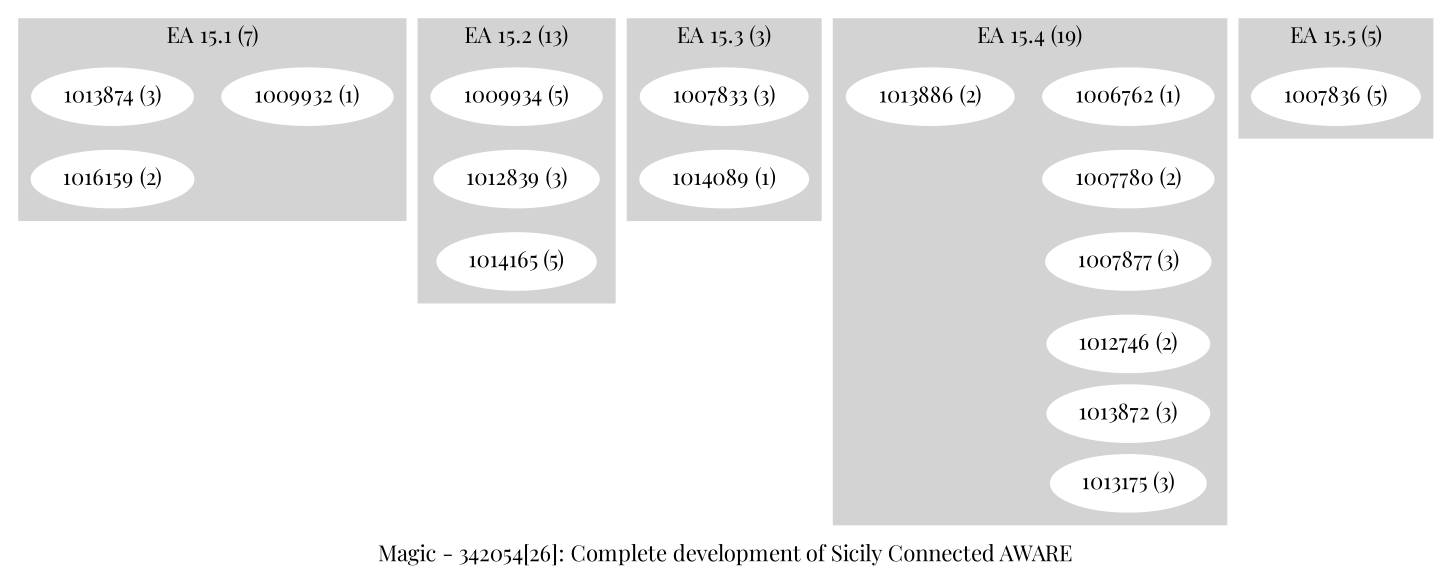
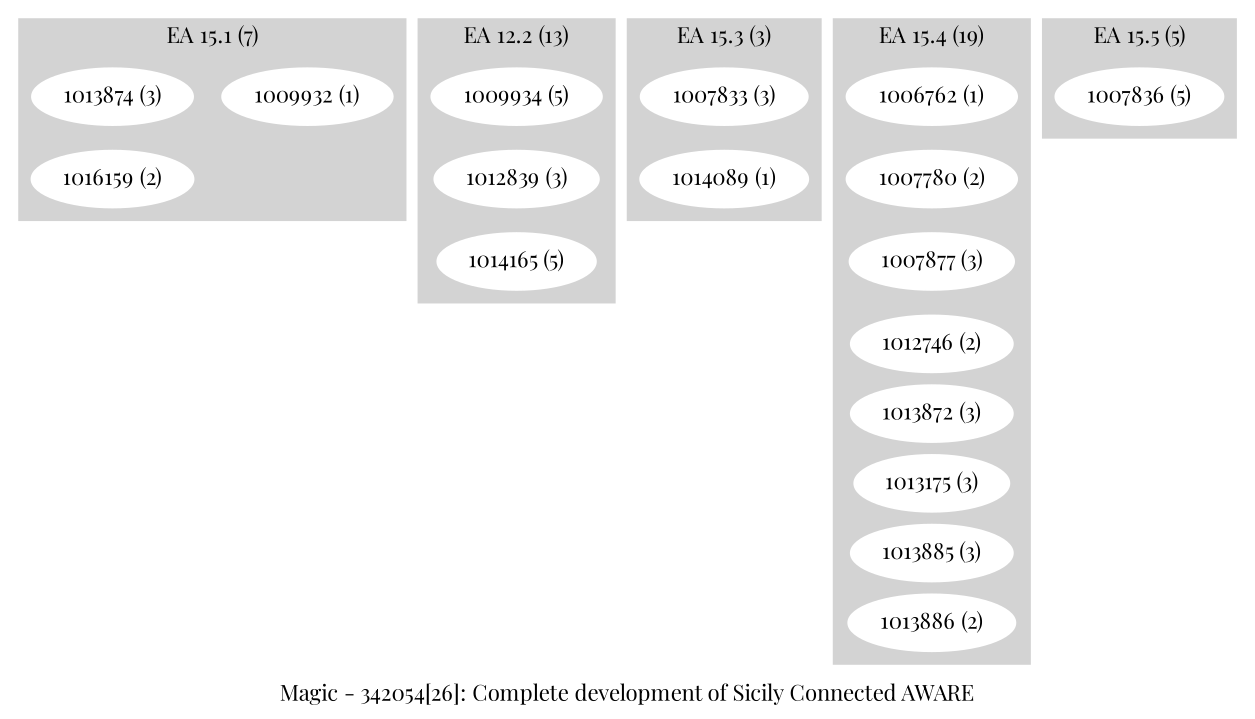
(517, 37) -> (517, 37)
none -> (932, 553)
